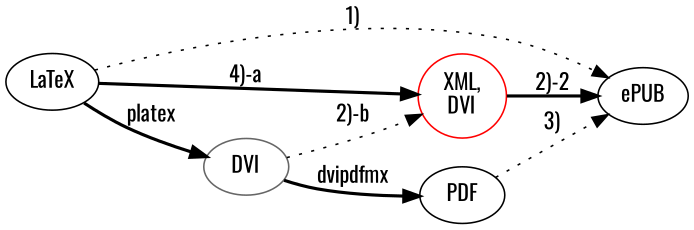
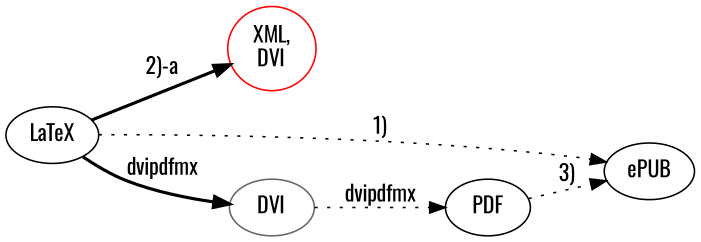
(246, 76) -> (163, 68)
(544, 96) -> none
(151, 116) -> (163, 169)
(348, 141) -> none
(343, 193) -> (372, 208)
